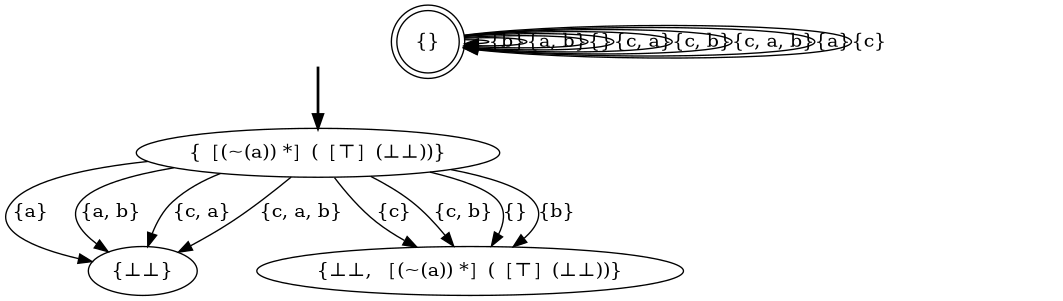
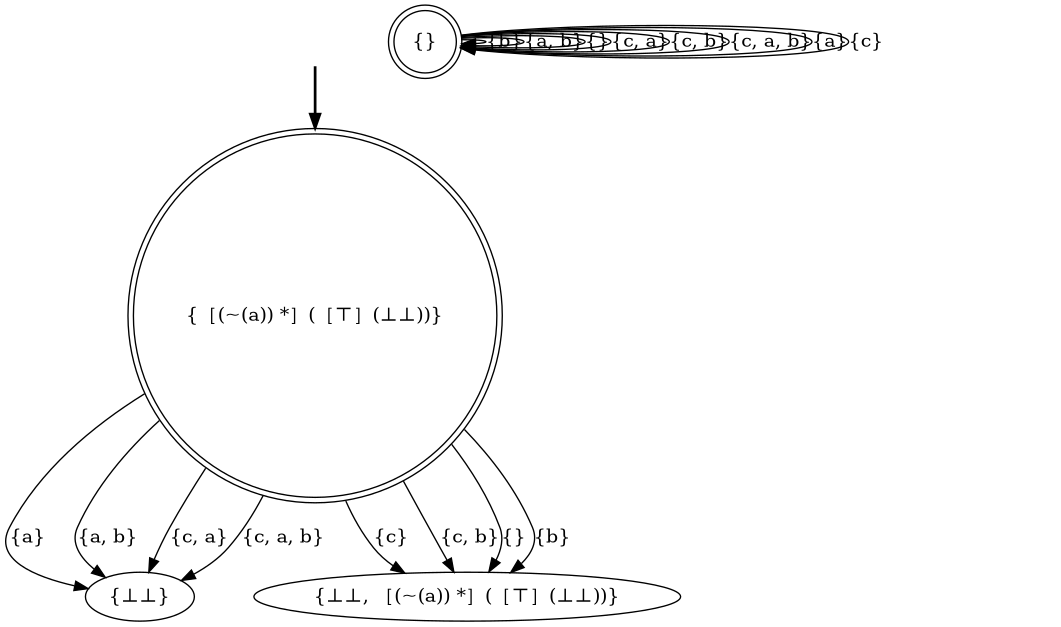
(318, 153) -> (315, 316)
